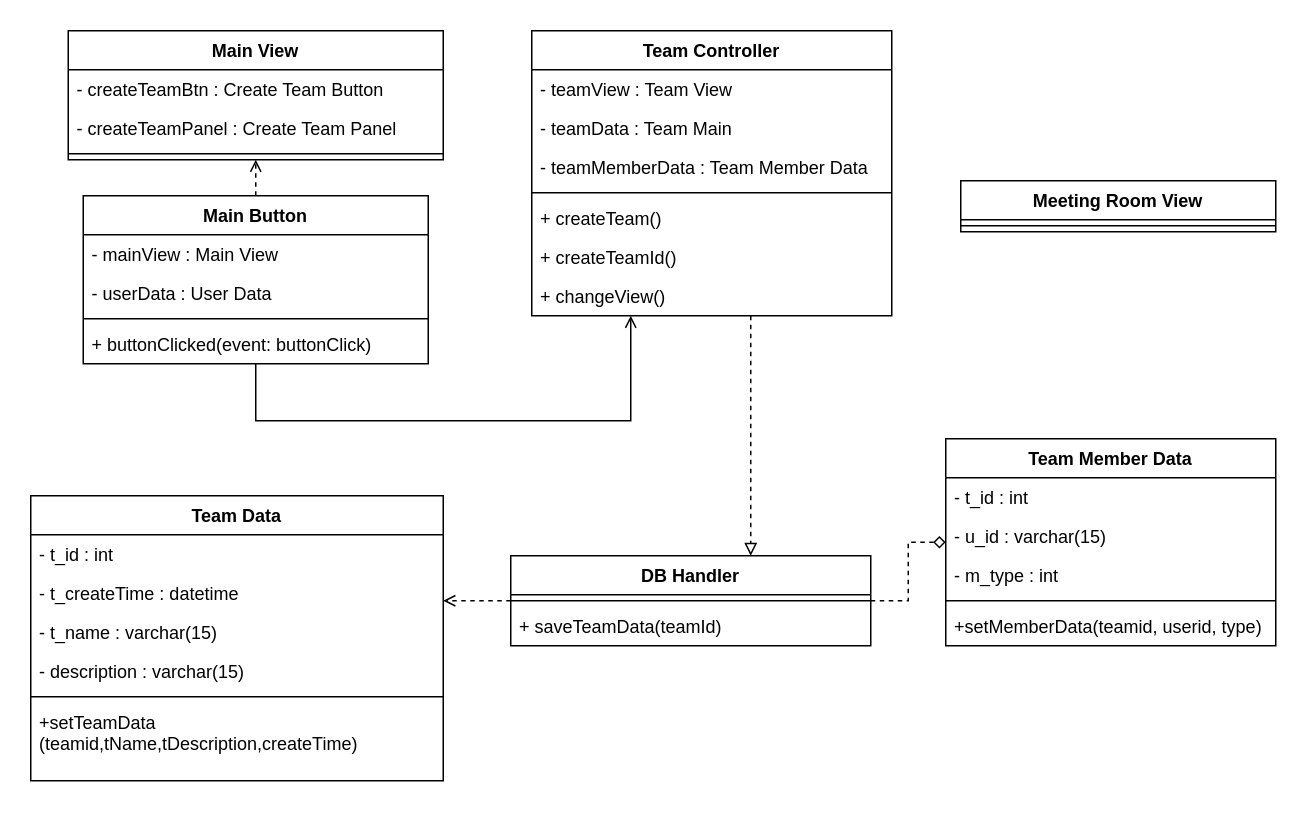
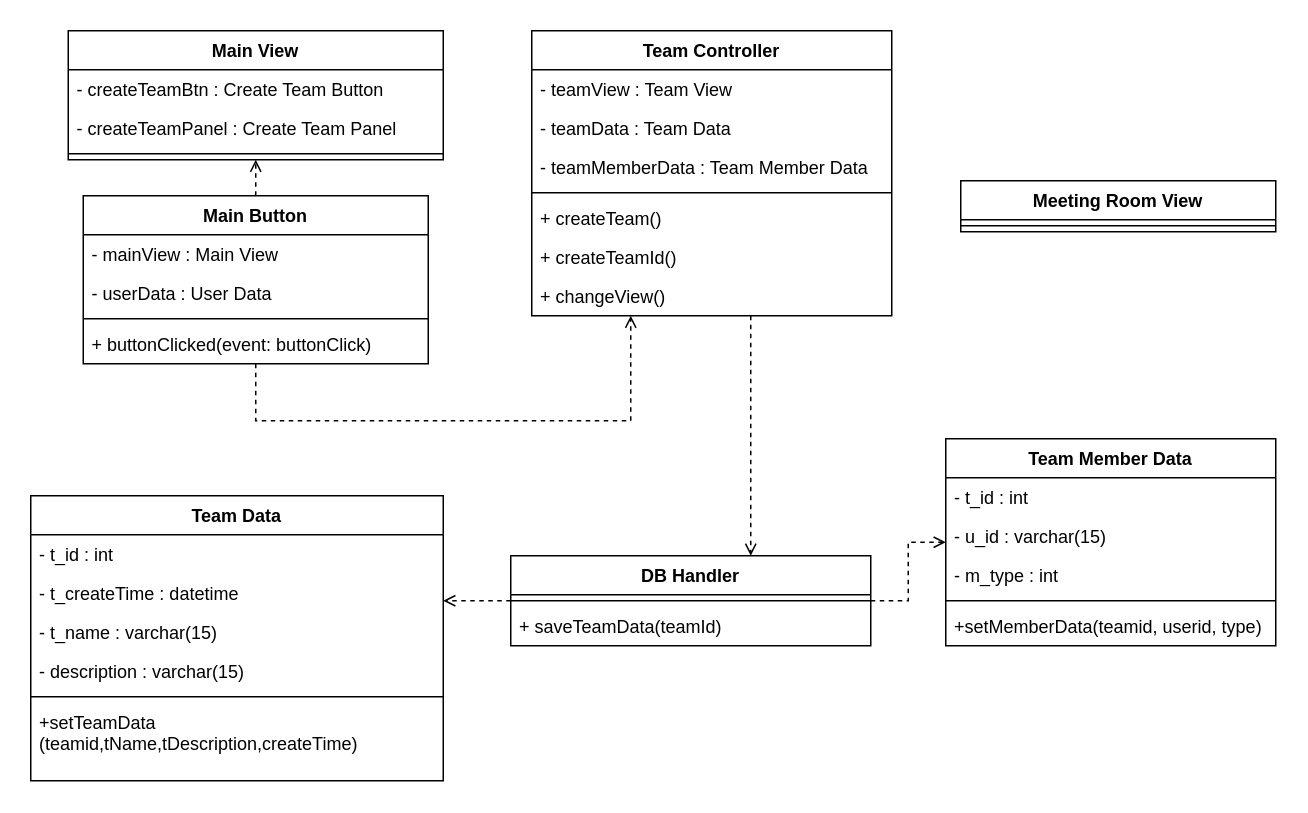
(637, 129) -> (639, 129)
(466, 421) -> (466, 421)
(751, 542) -> (751, 546)
(933, 542) -> (937, 542)
